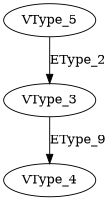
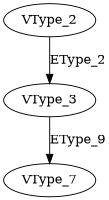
(50, 20) -> (50, 20)
(50, 180) -> (50, 180)
